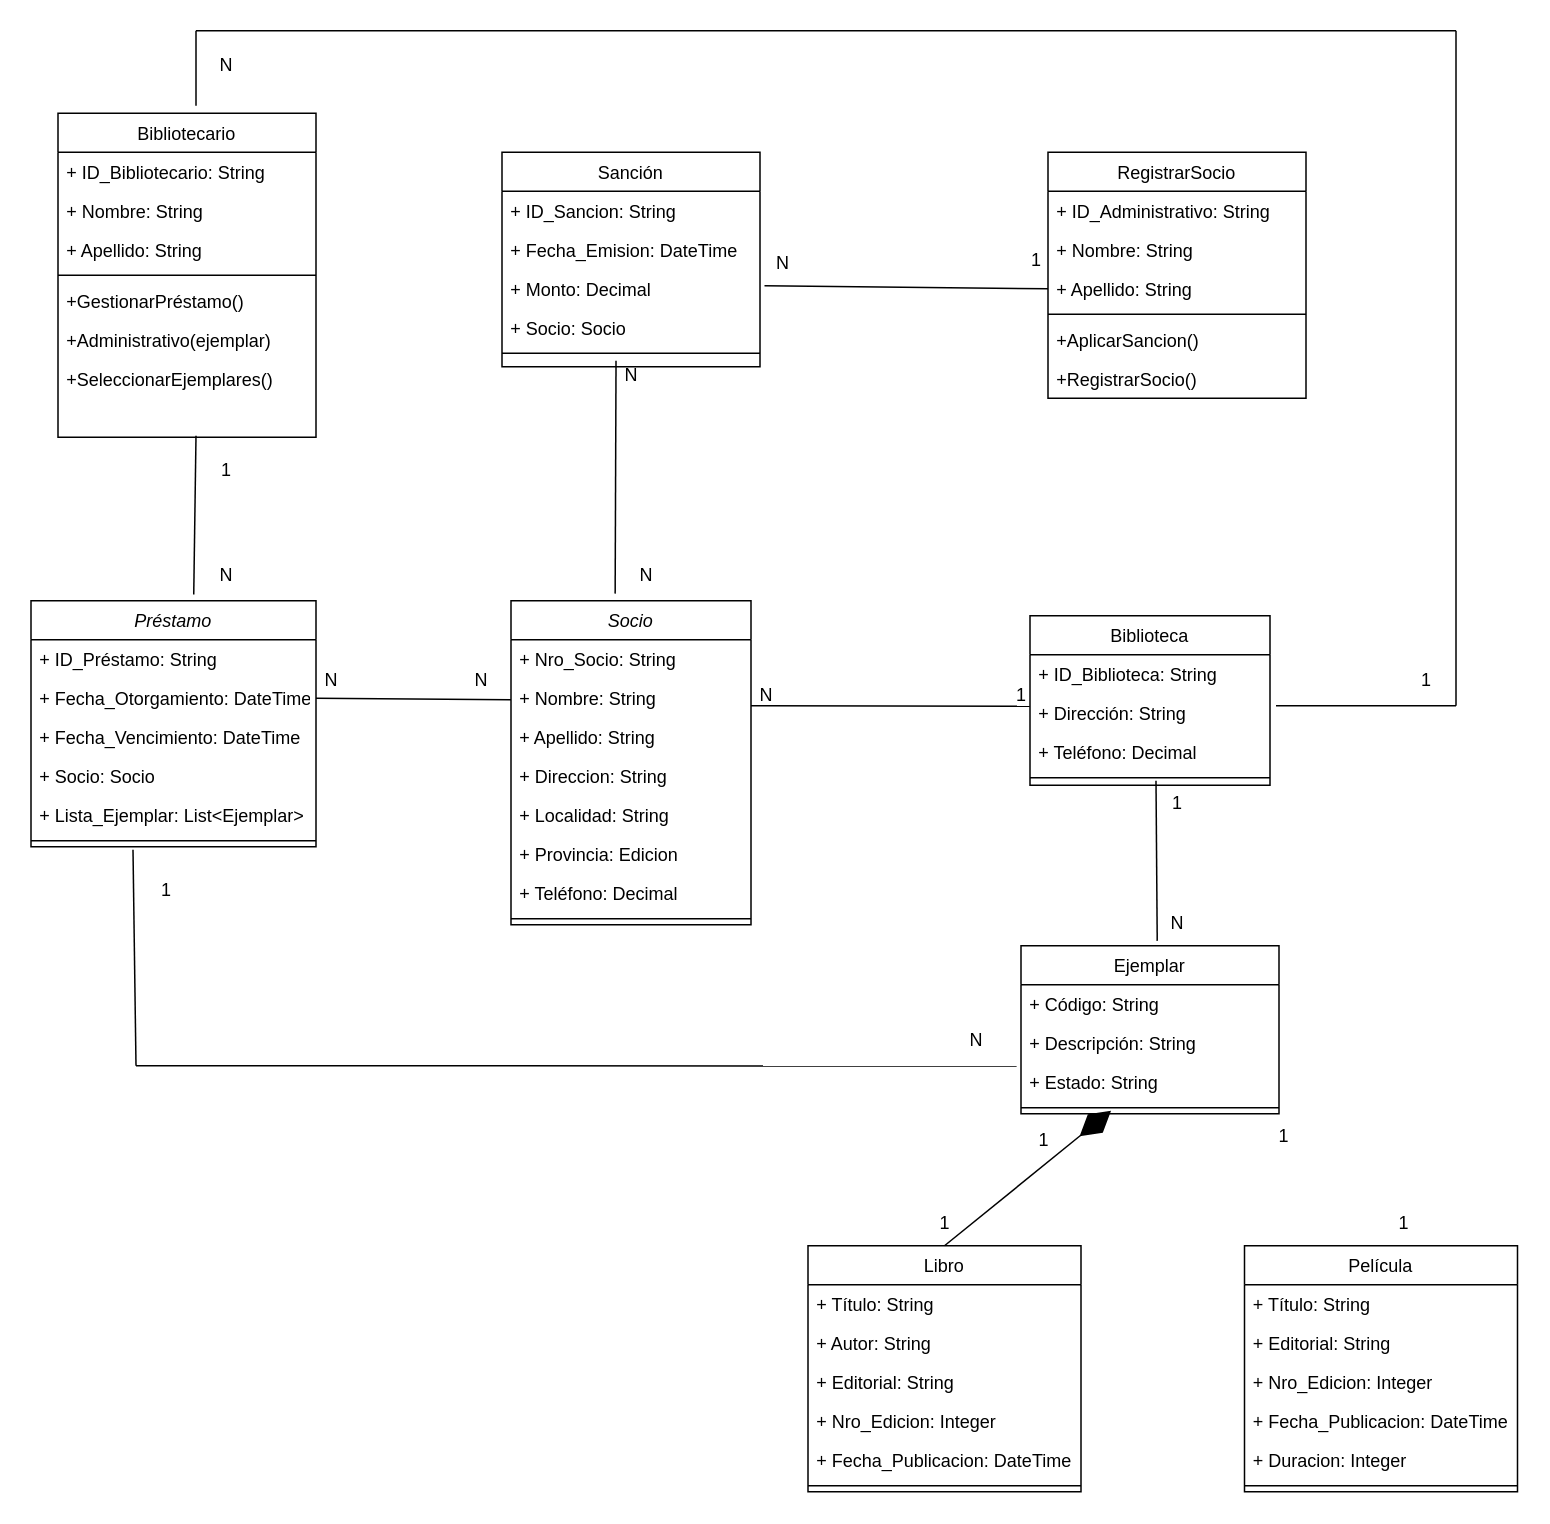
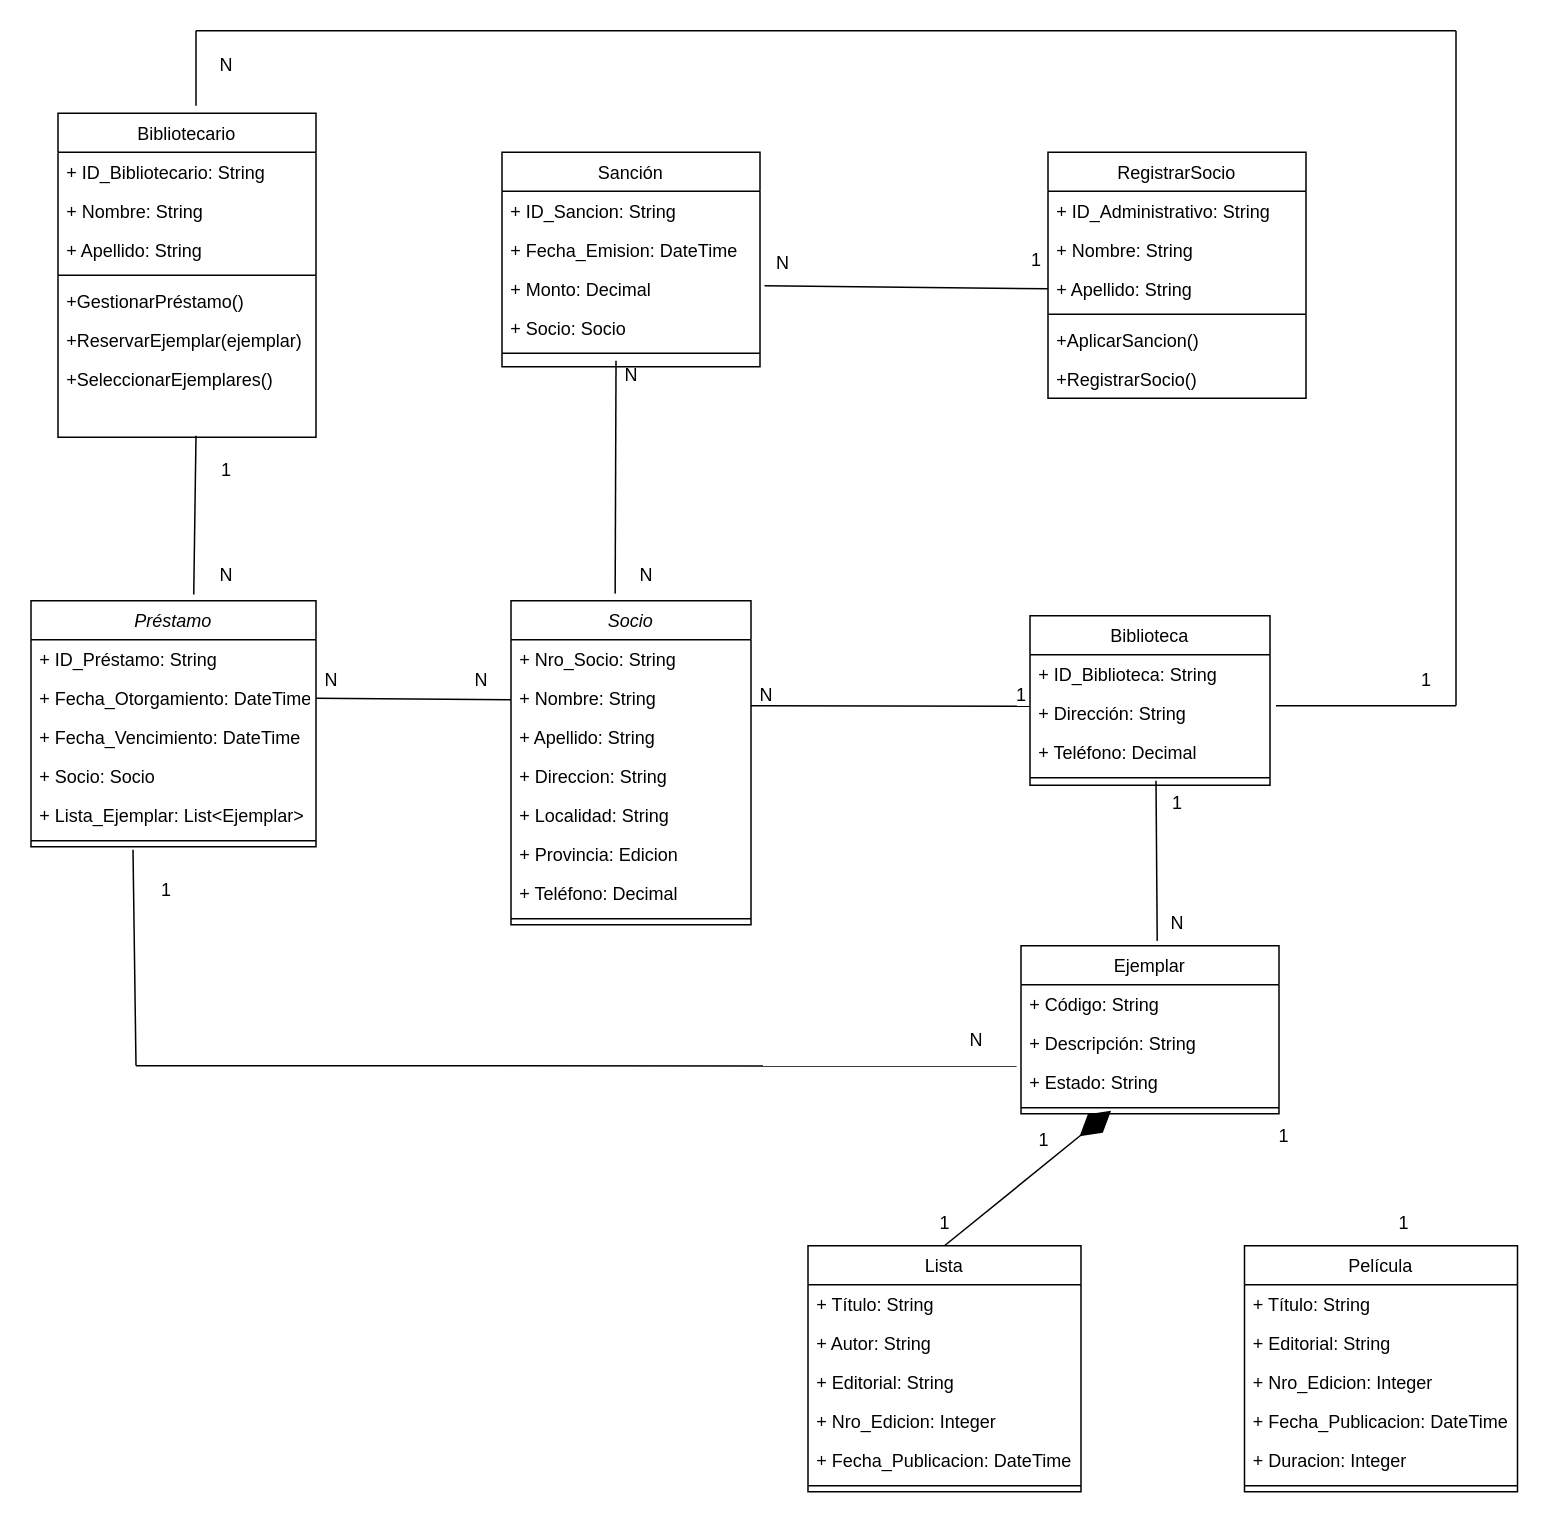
(183, 341) -> (197, 341)
(944, 1266) -> (944, 1266)
